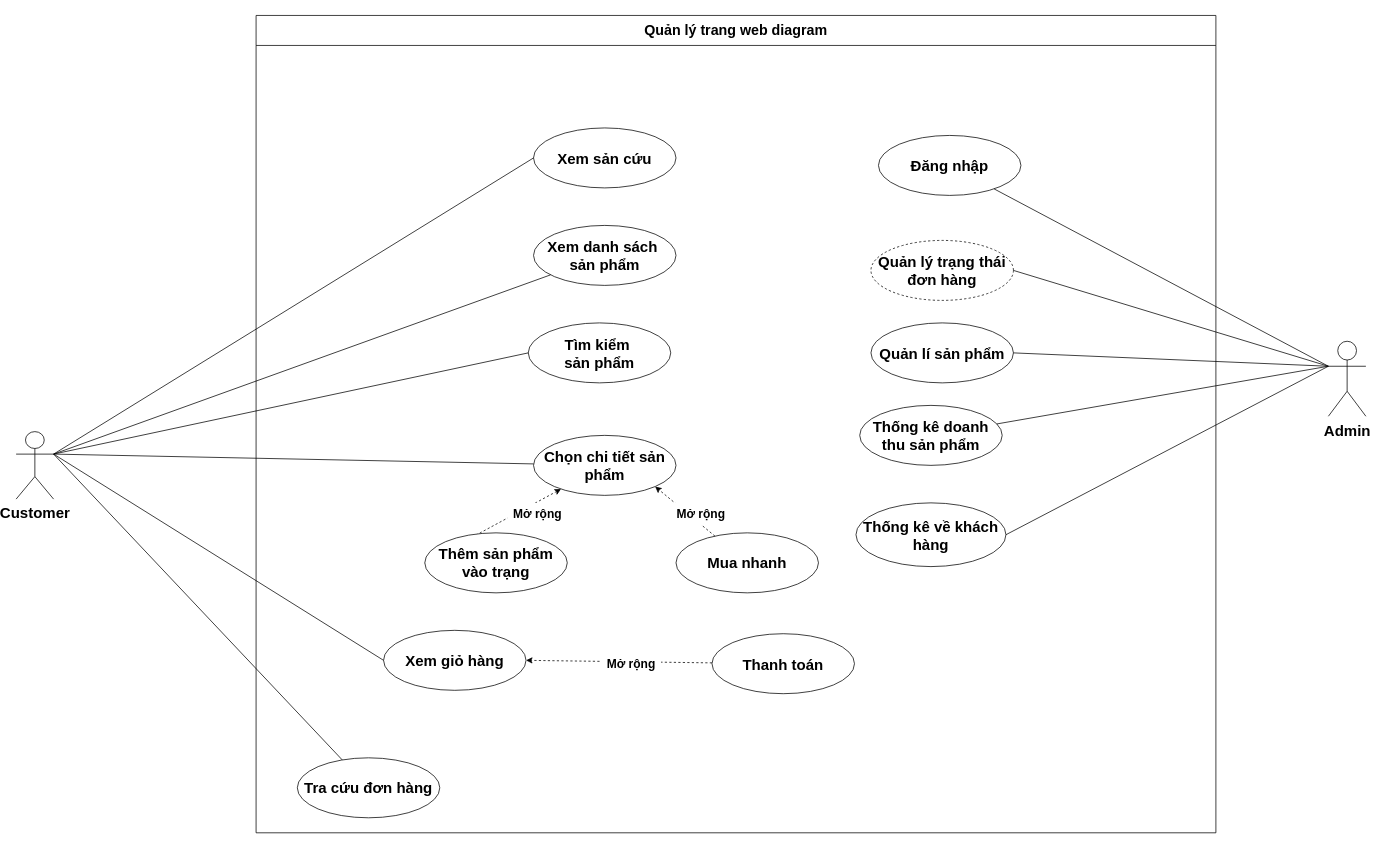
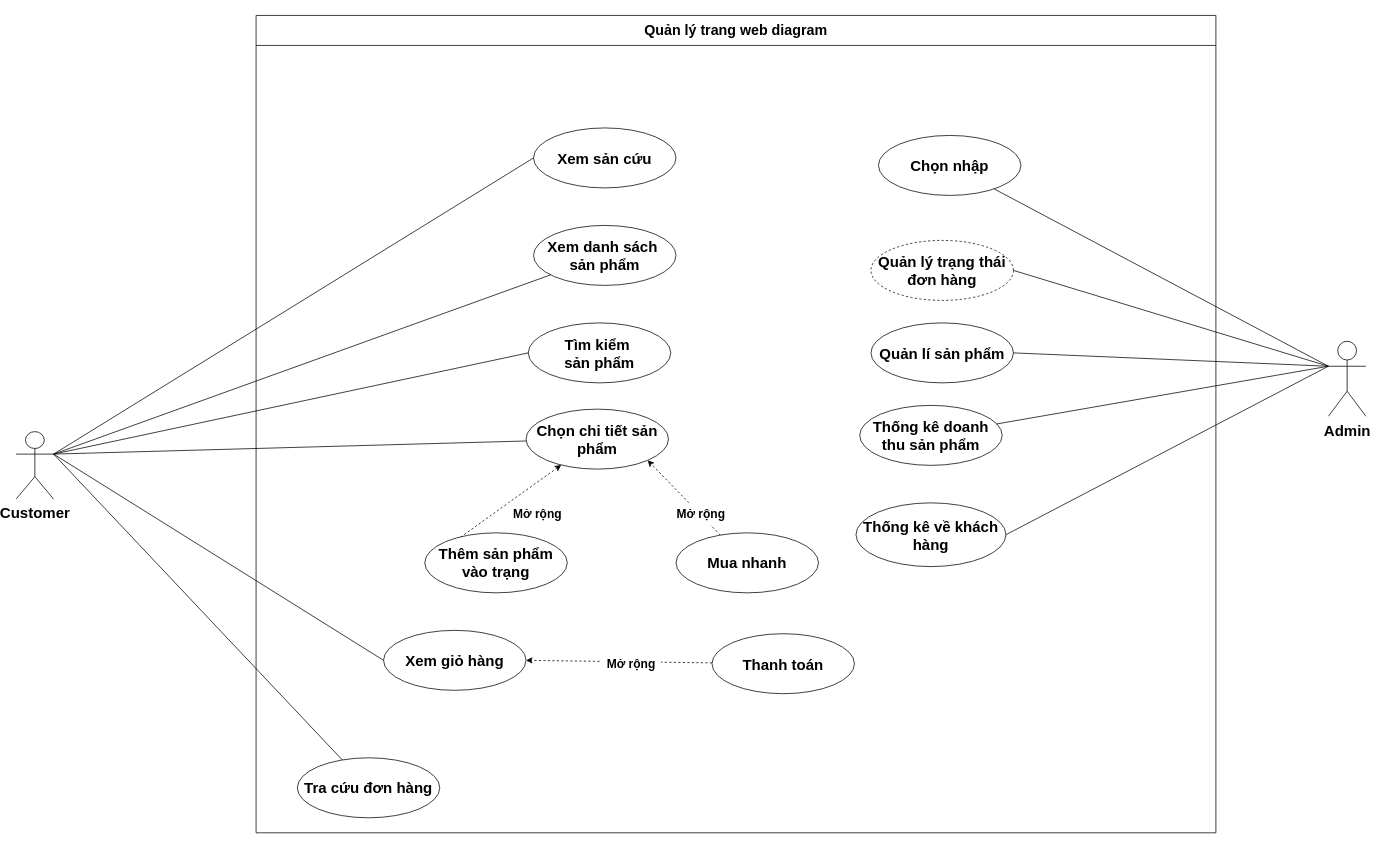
(950, 165) -> (950, 165)
(605, 465) -> (597, 439)
